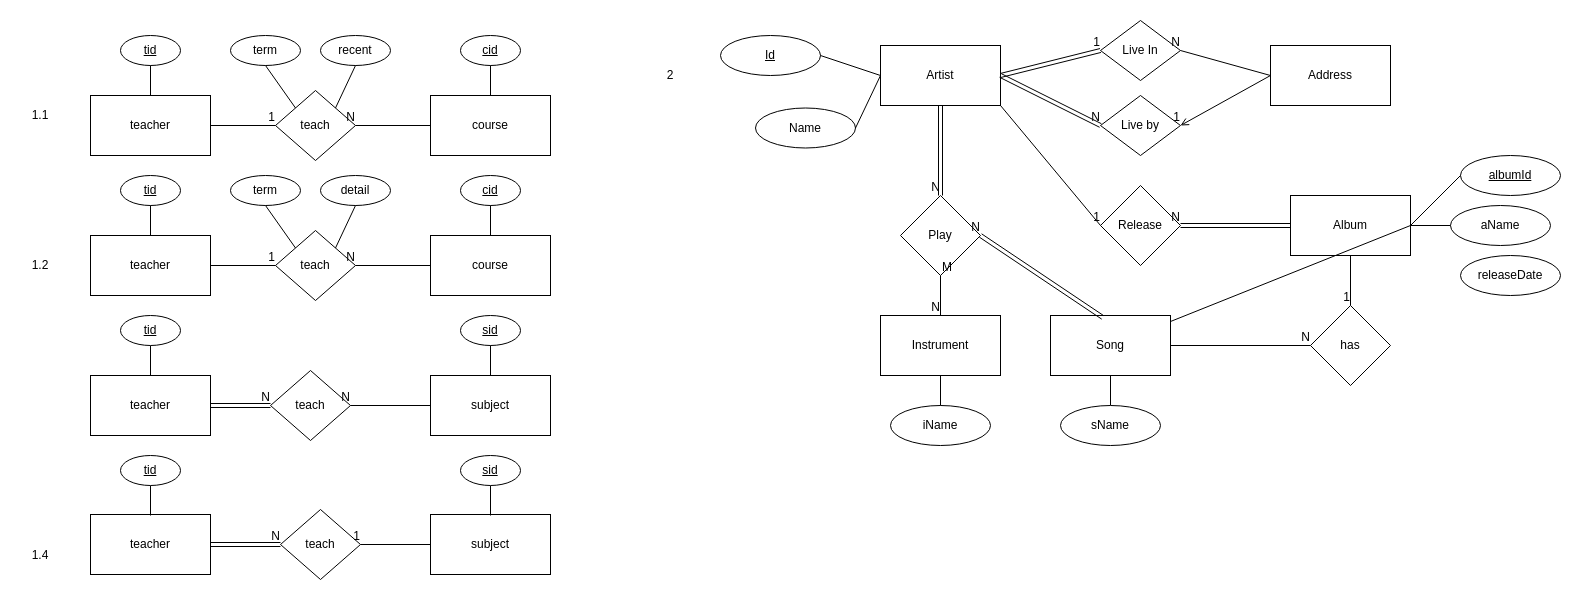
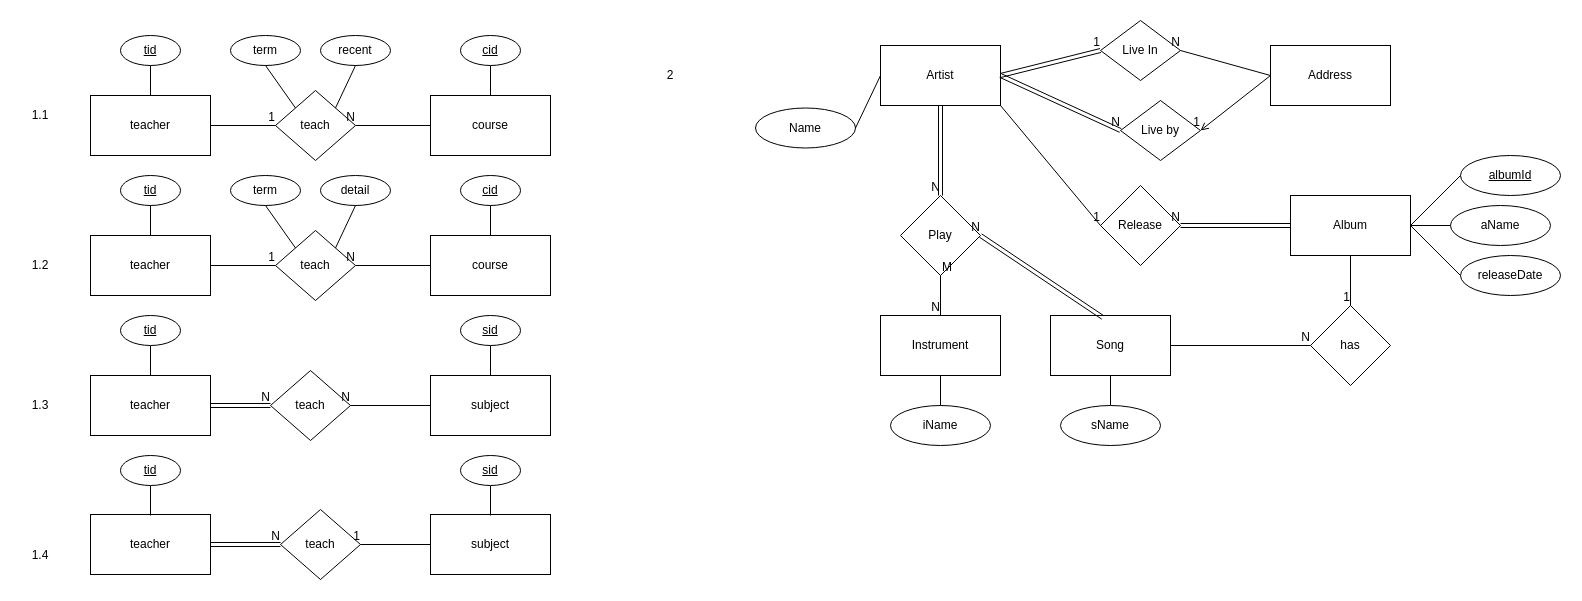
(771, 56) -> none
(849, 65) -> none
(1141, 126) -> (1161, 131)
(1290, 274) -> (1436, 251)
none -> (41, 406)
